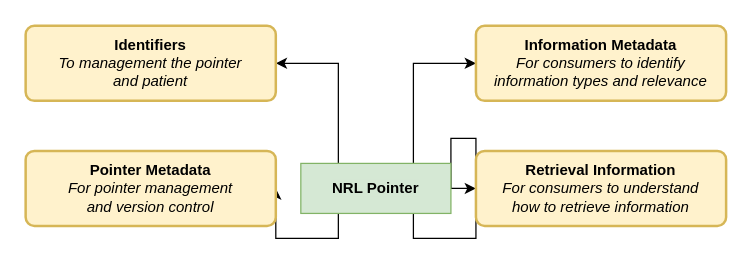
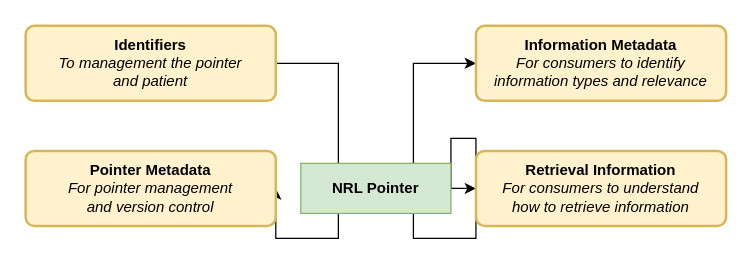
(286, 63) -> (282, 63)
